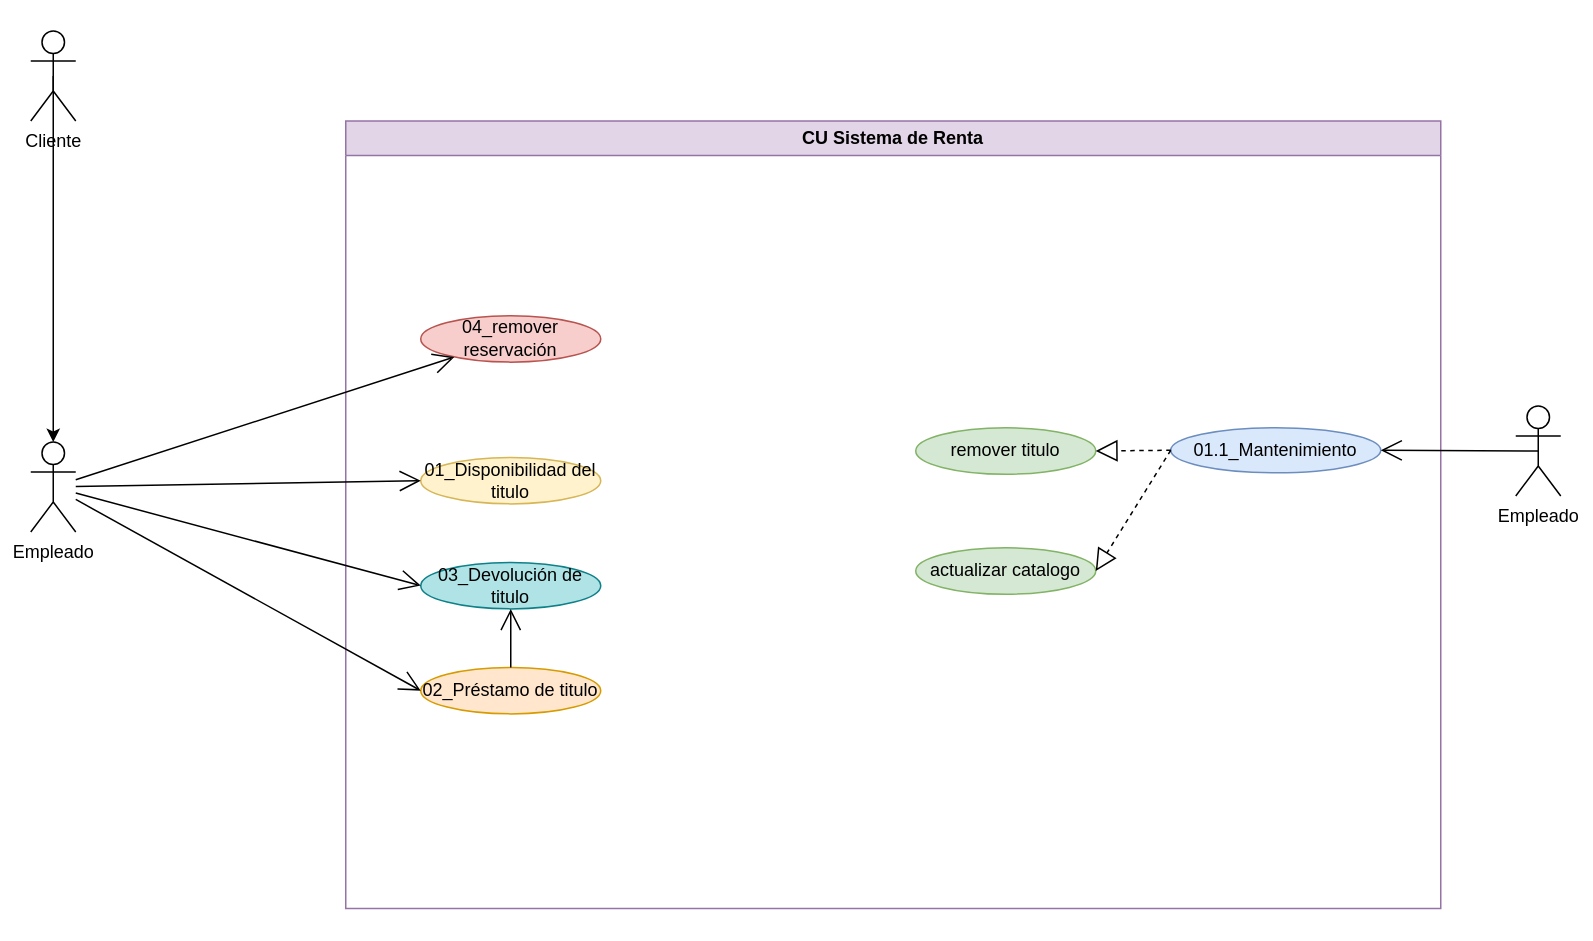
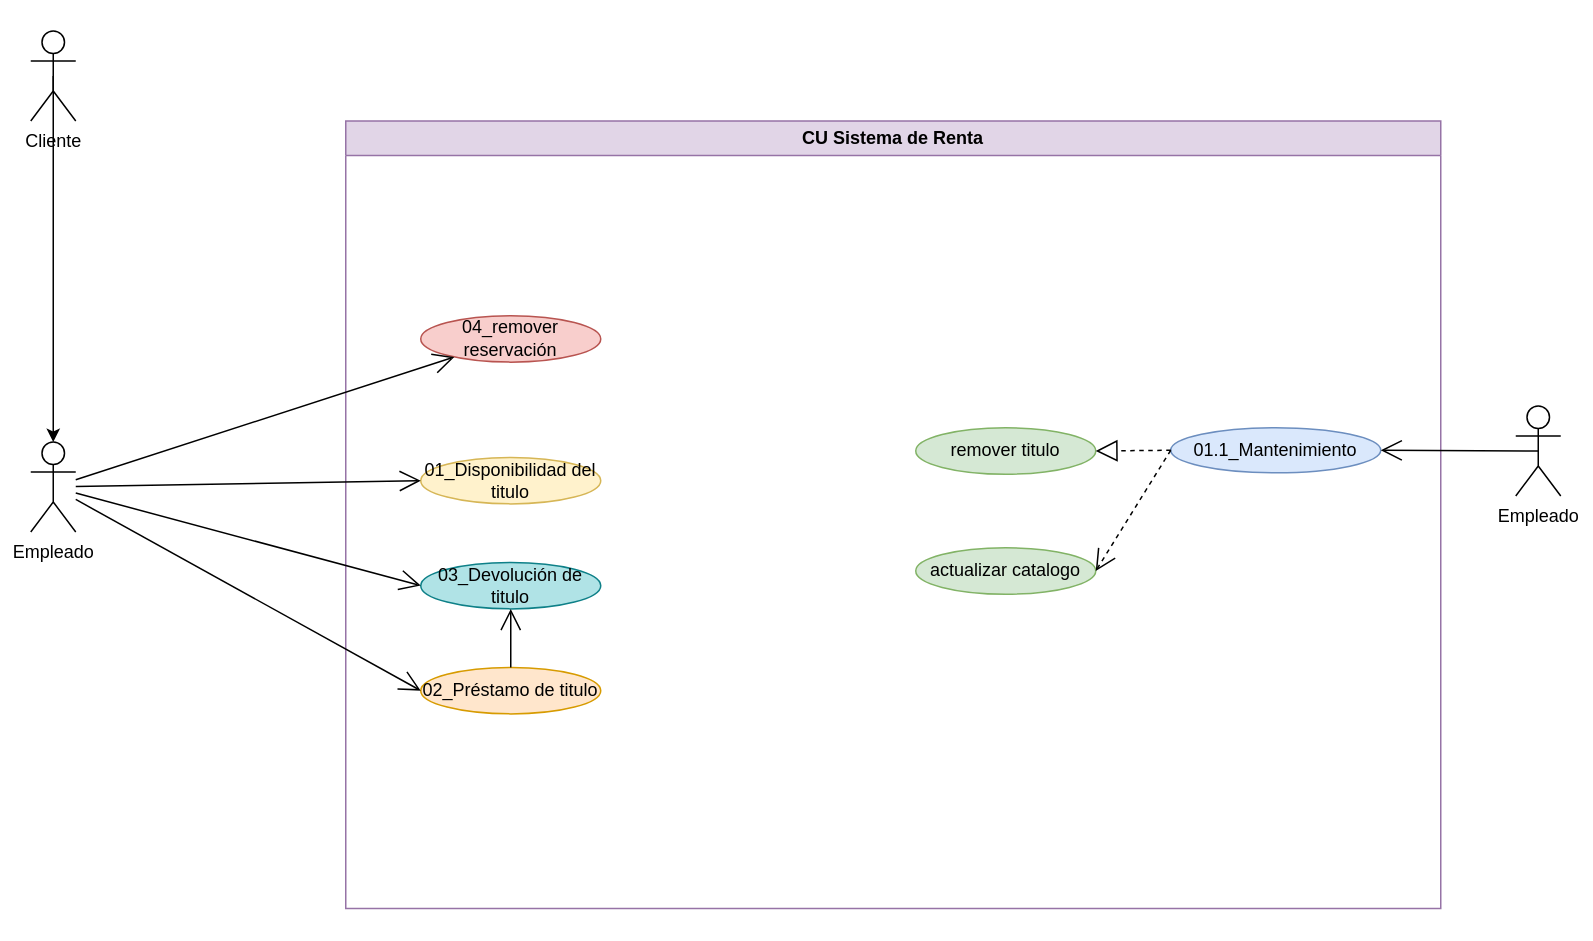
(1107, 552) -> (1103, 559)
